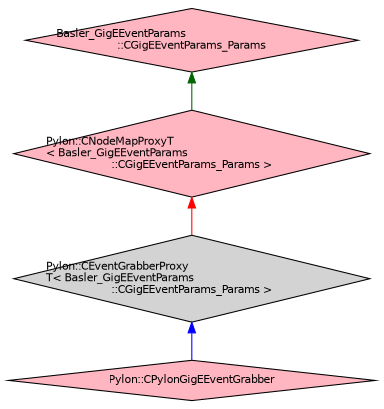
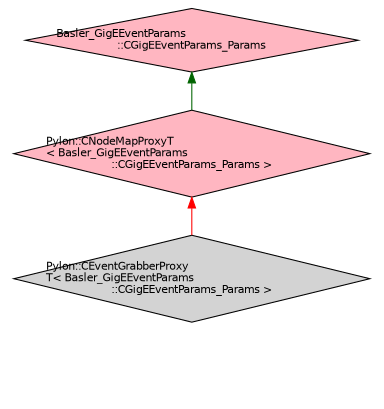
(192, 380) -> none
